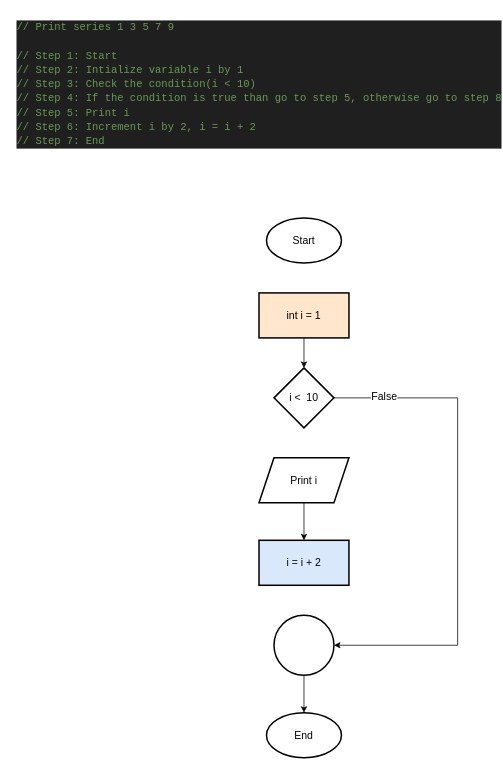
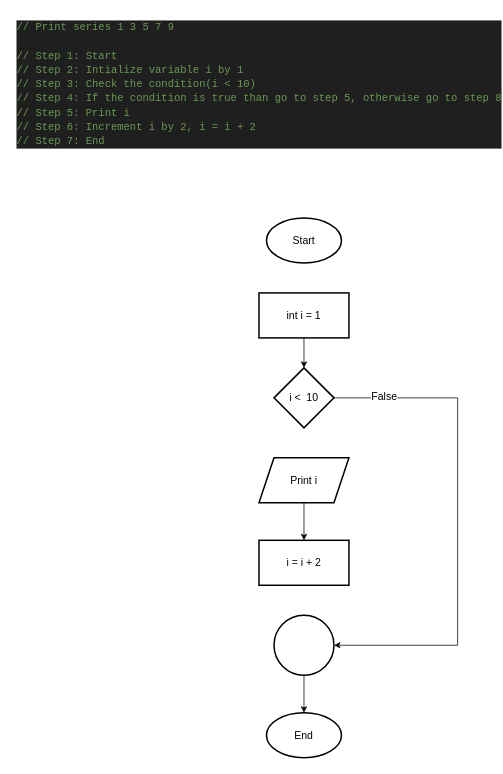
(304, 315) -> (304, 315)
(304, 563) -> (304, 563)
